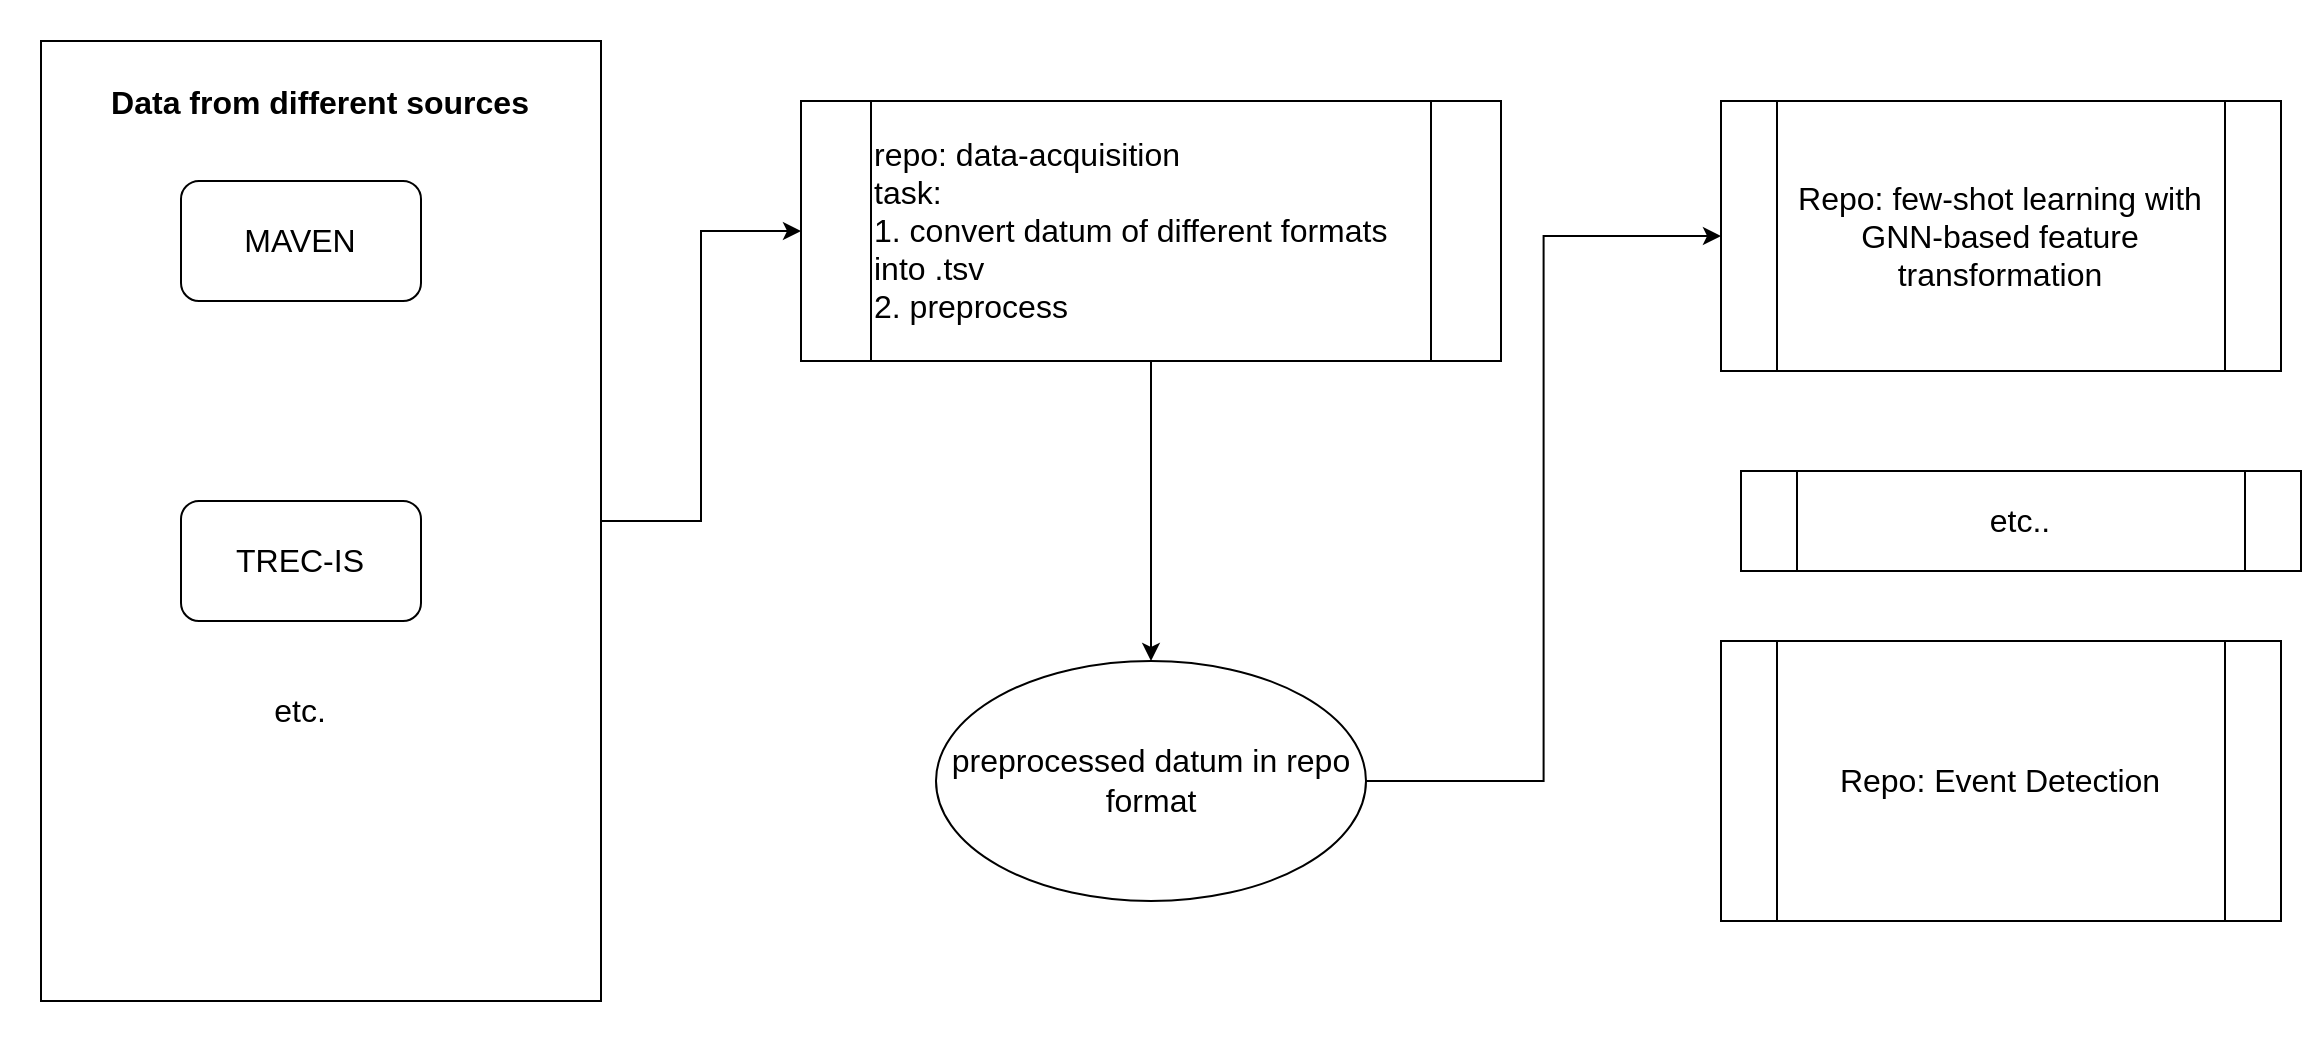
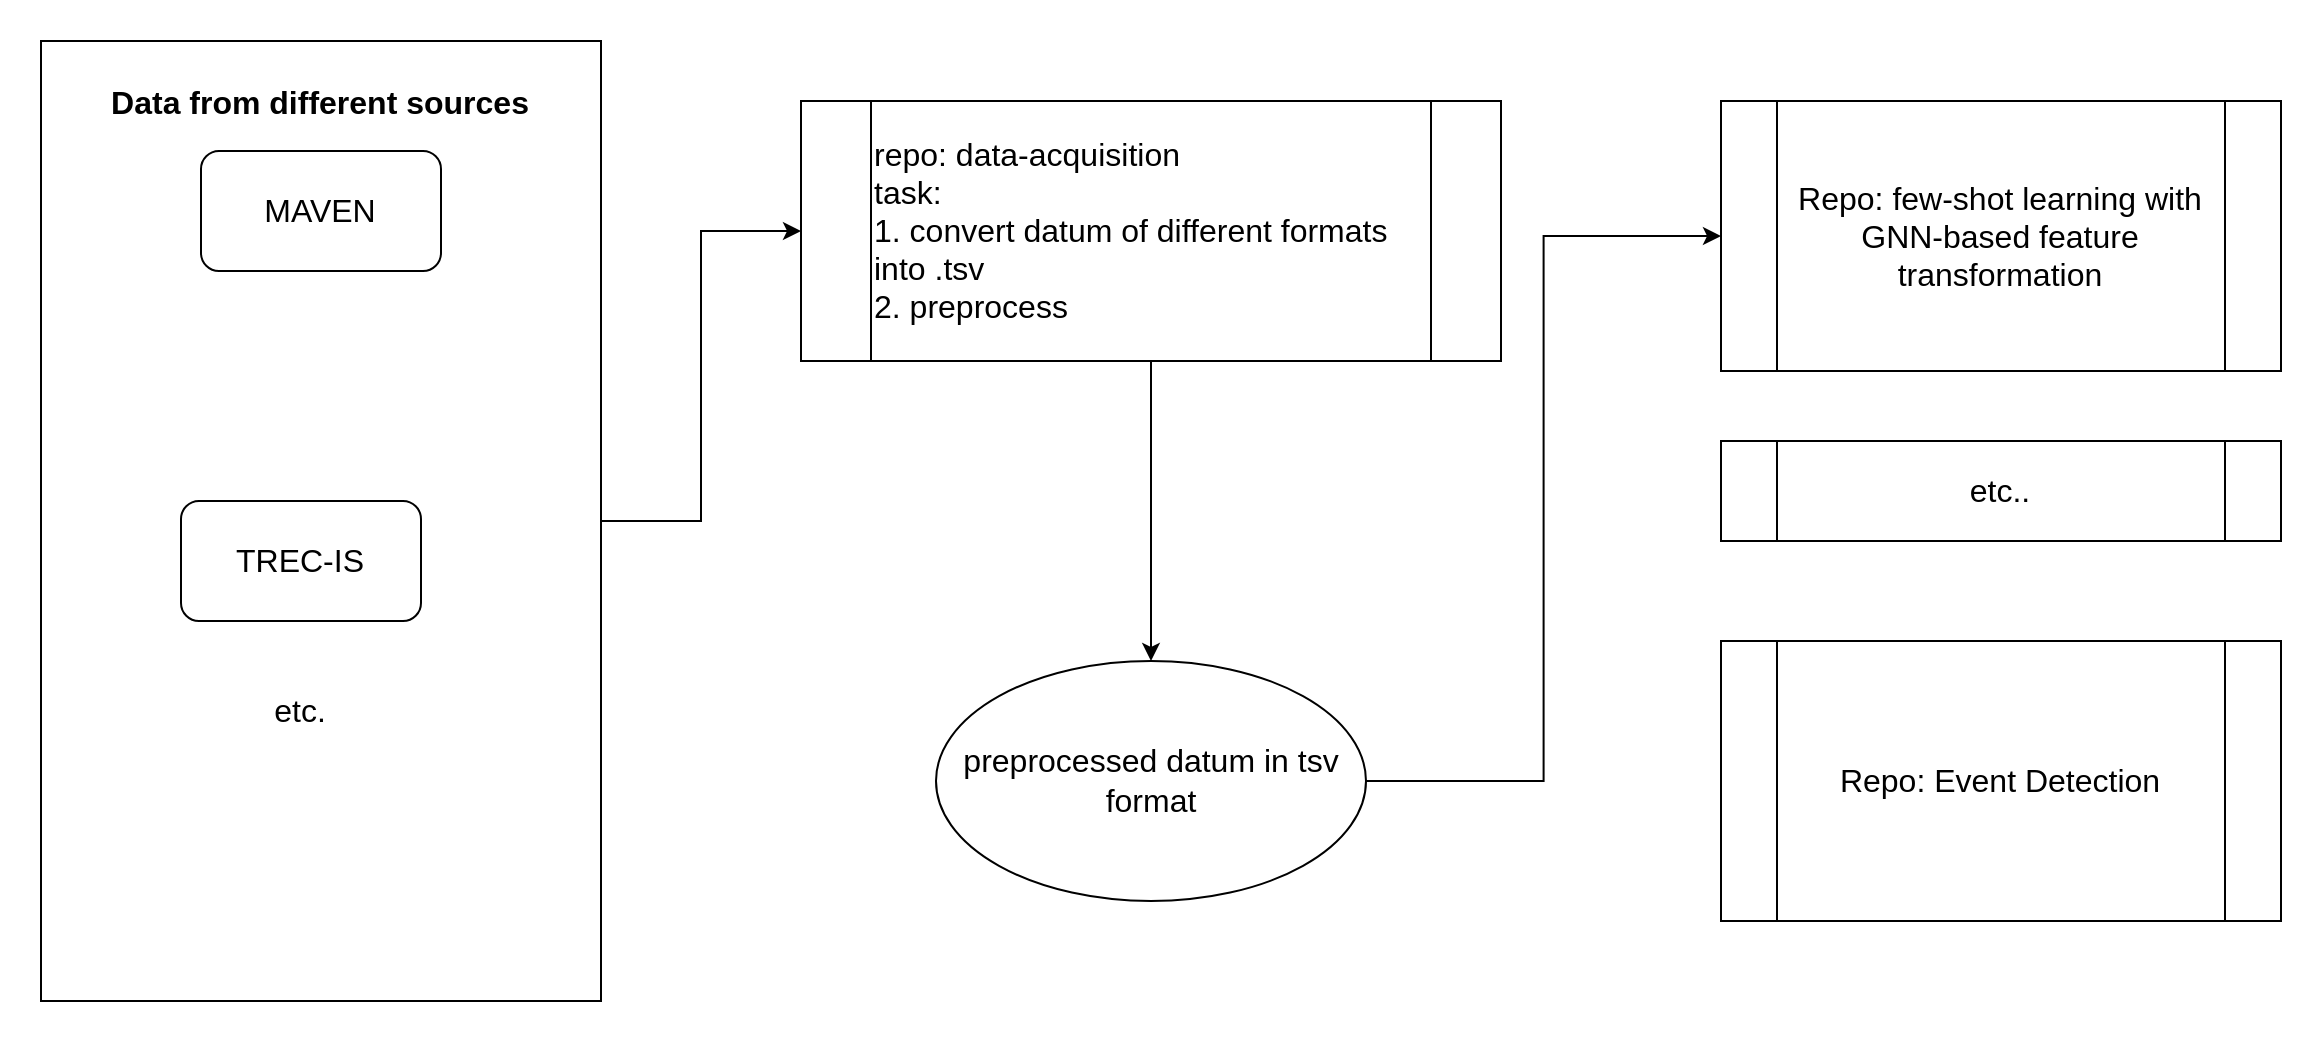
(301, 241) -> (321, 211)
(2021, 521) -> (2001, 491)
(1152, 781) -> (1152, 781)
